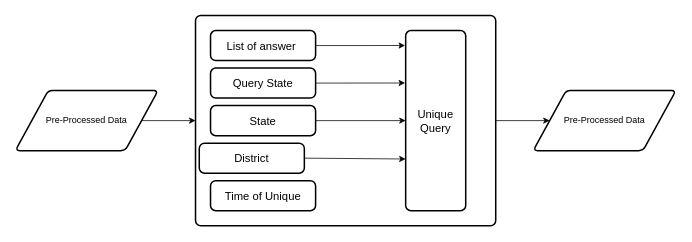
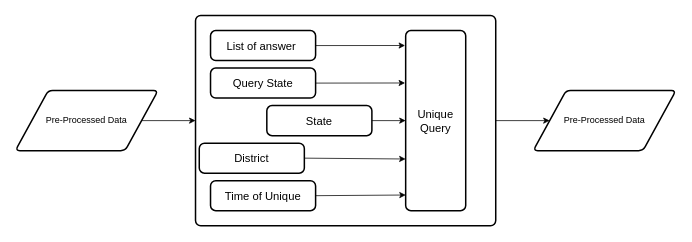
(263, 120) -> (319, 120)
none -> (350, 195)
